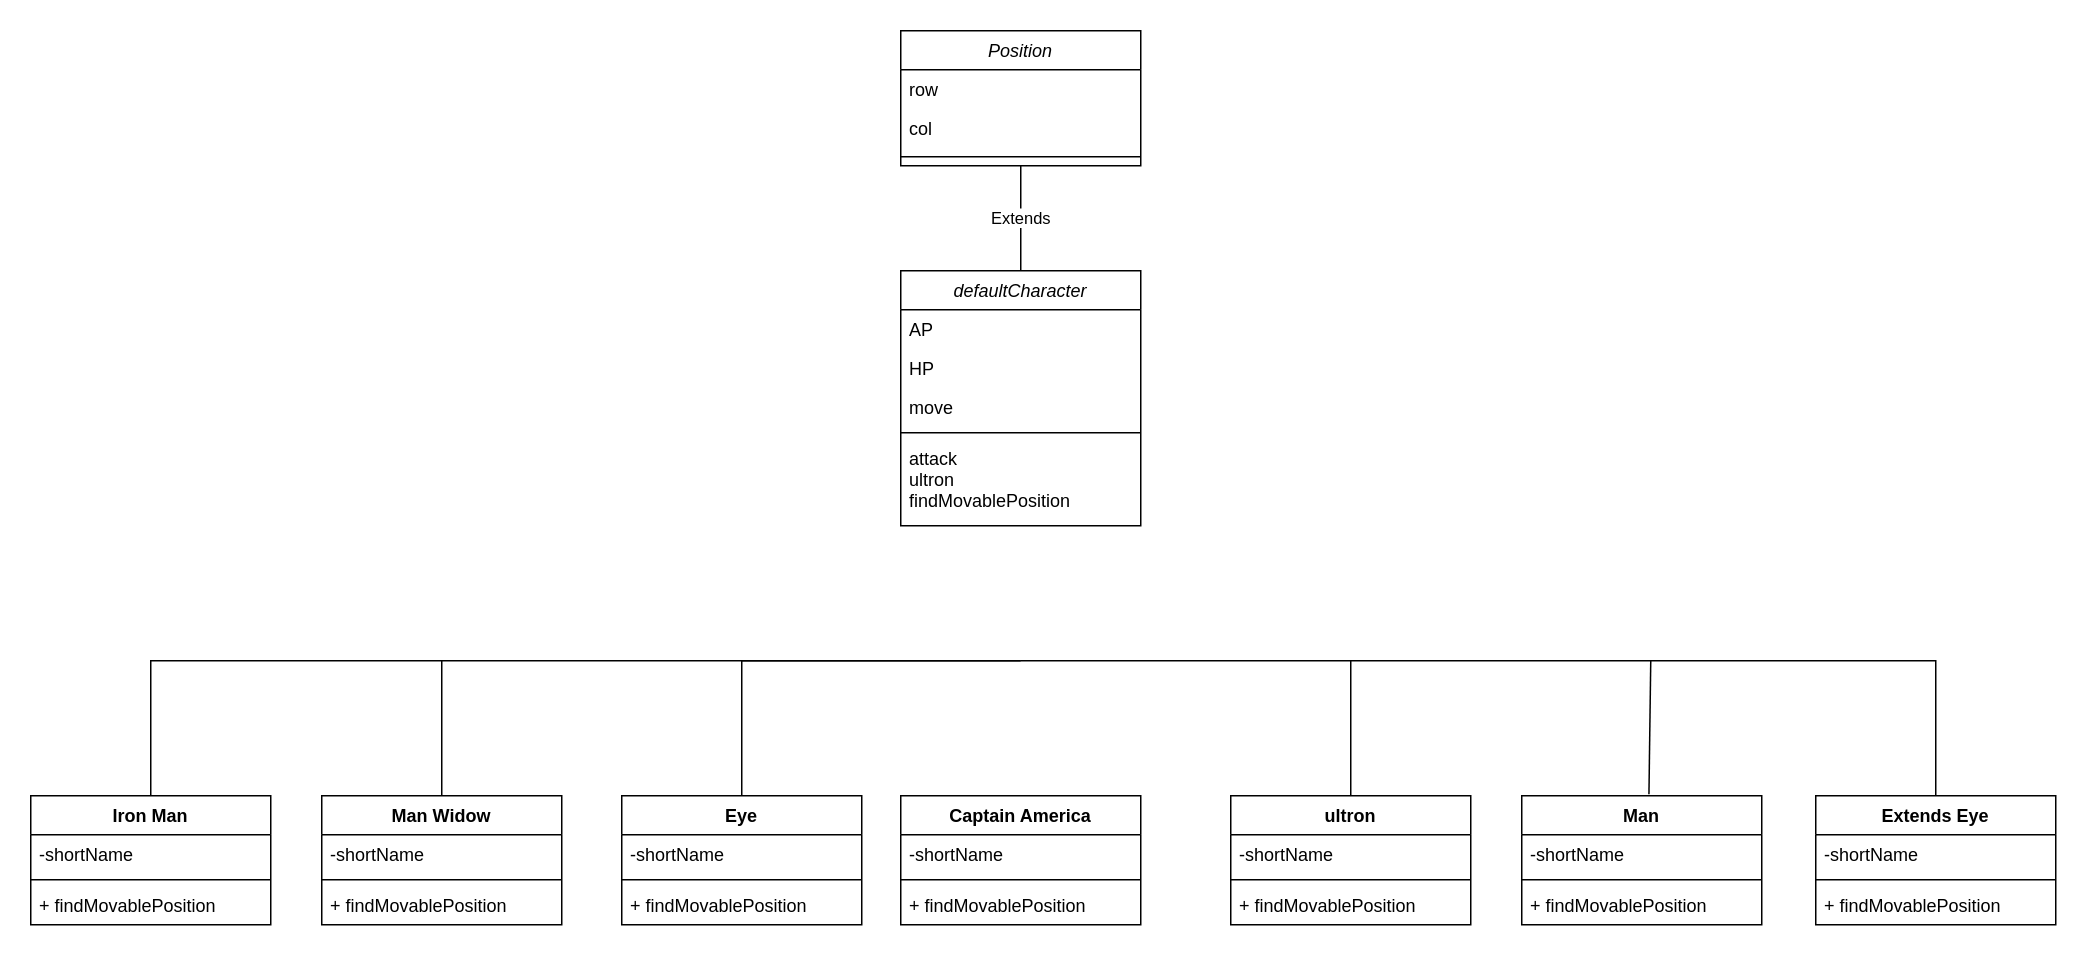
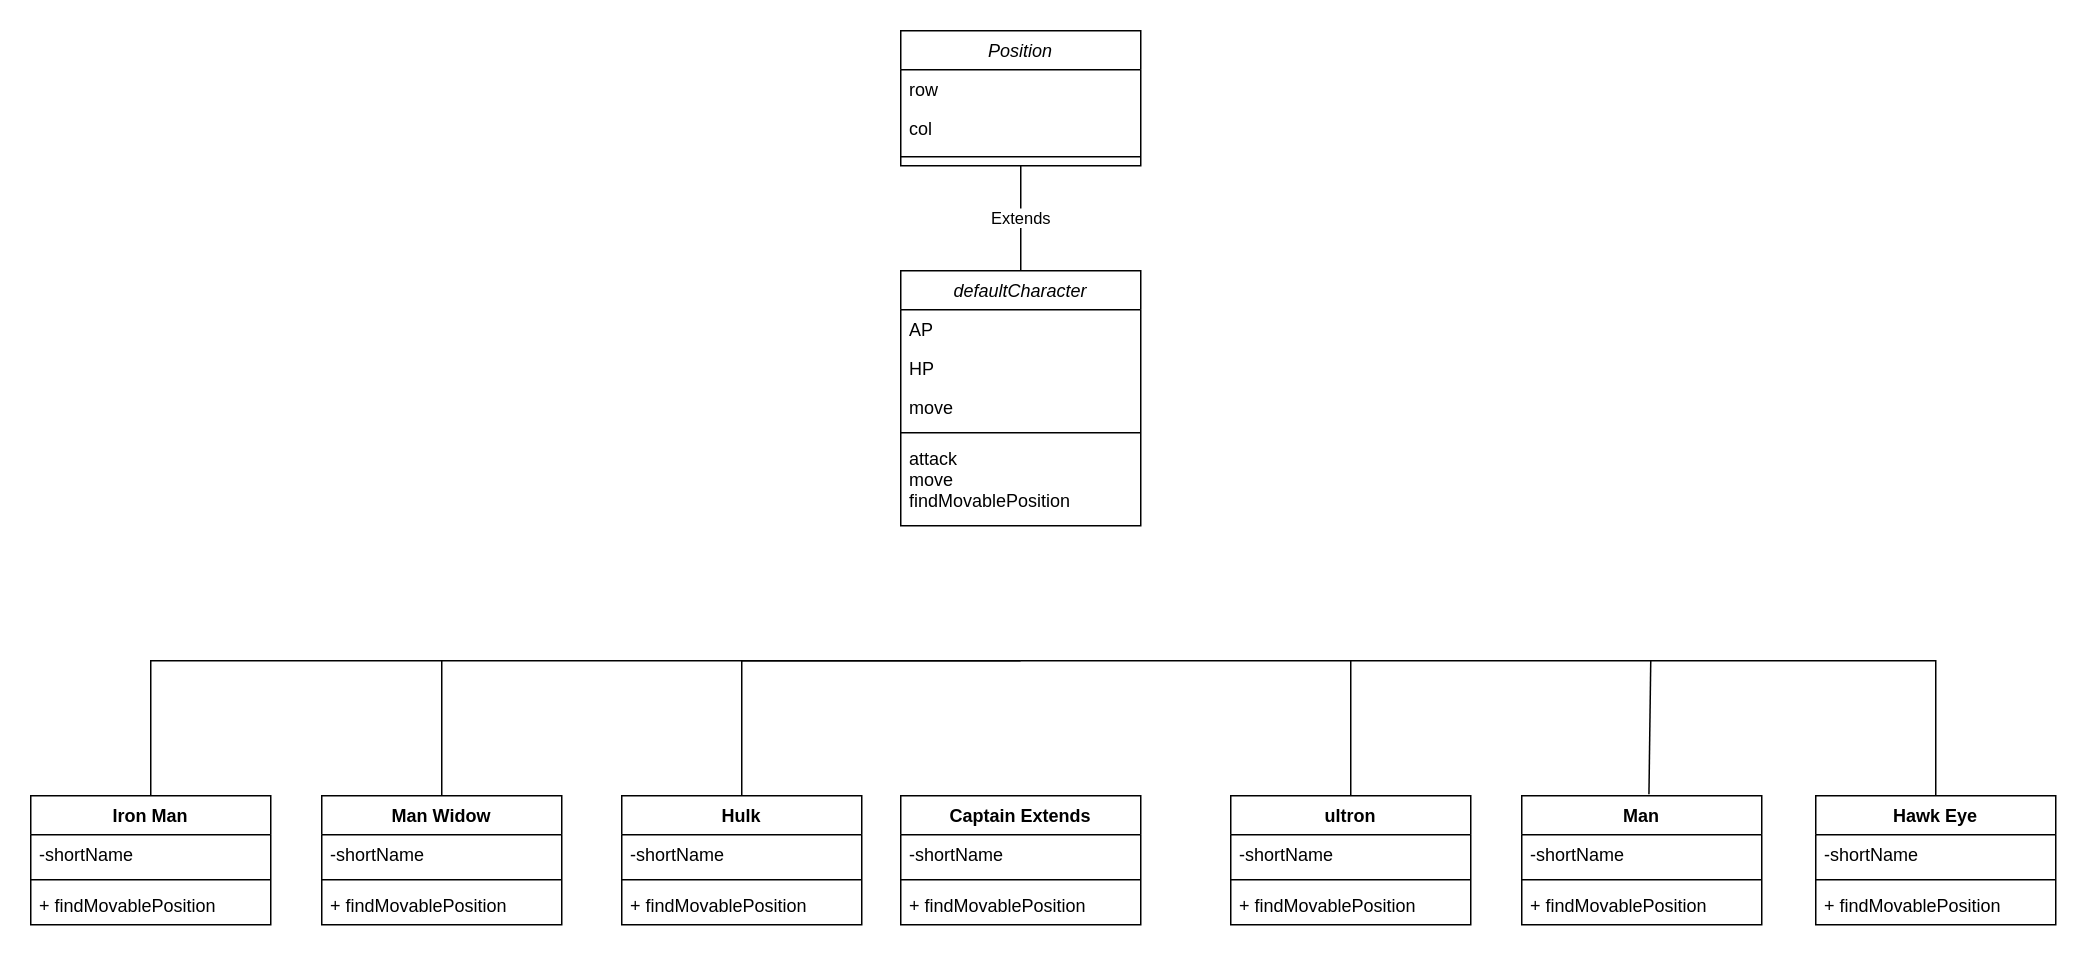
(939, 459) -> (939, 459)
(742, 817) -> (742, 817)
(1021, 817) -> (1021, 817)
(1936, 817) -> (1936, 817)
